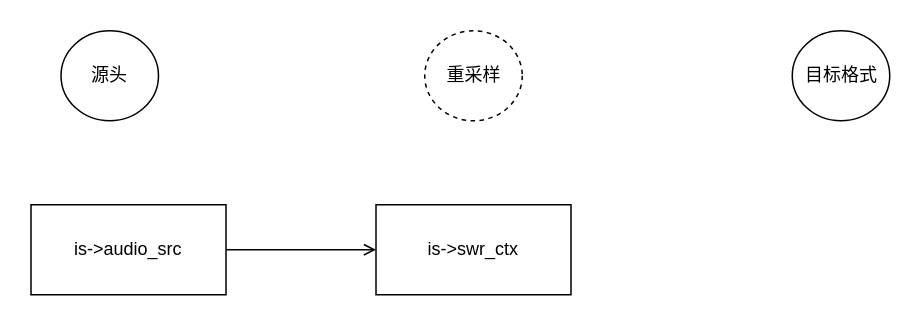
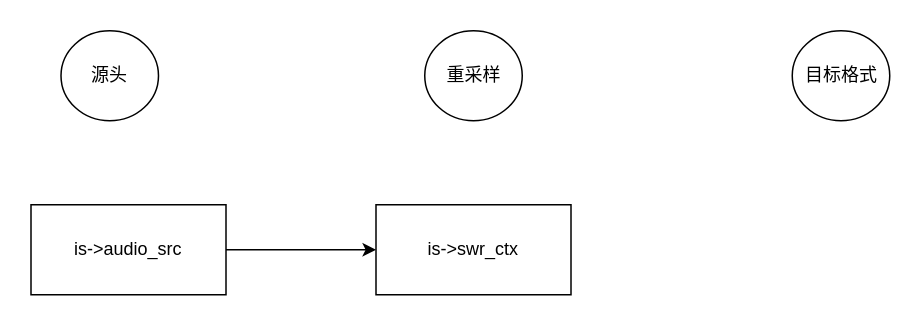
(473, 76) -> (473, 76)
(366, 250) -> (364, 250)
